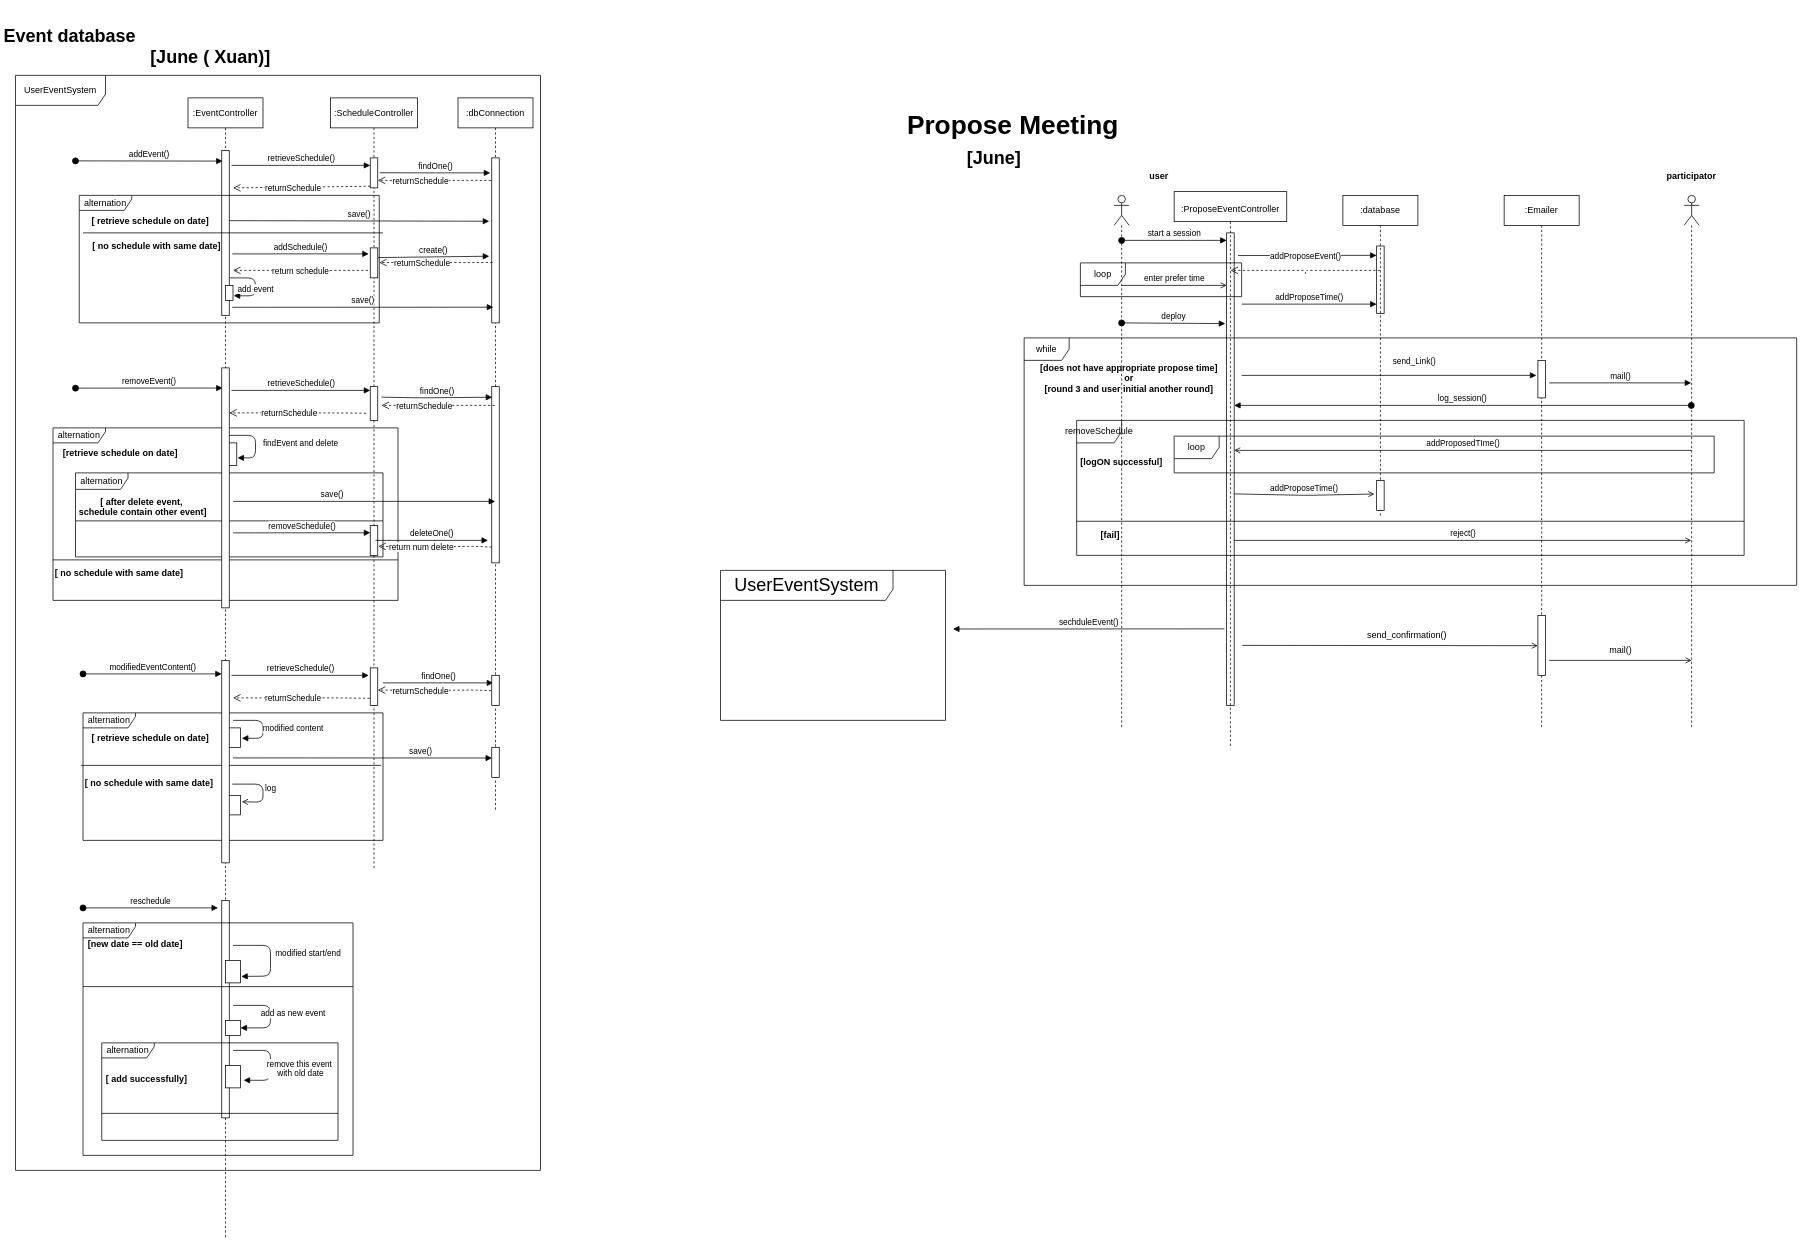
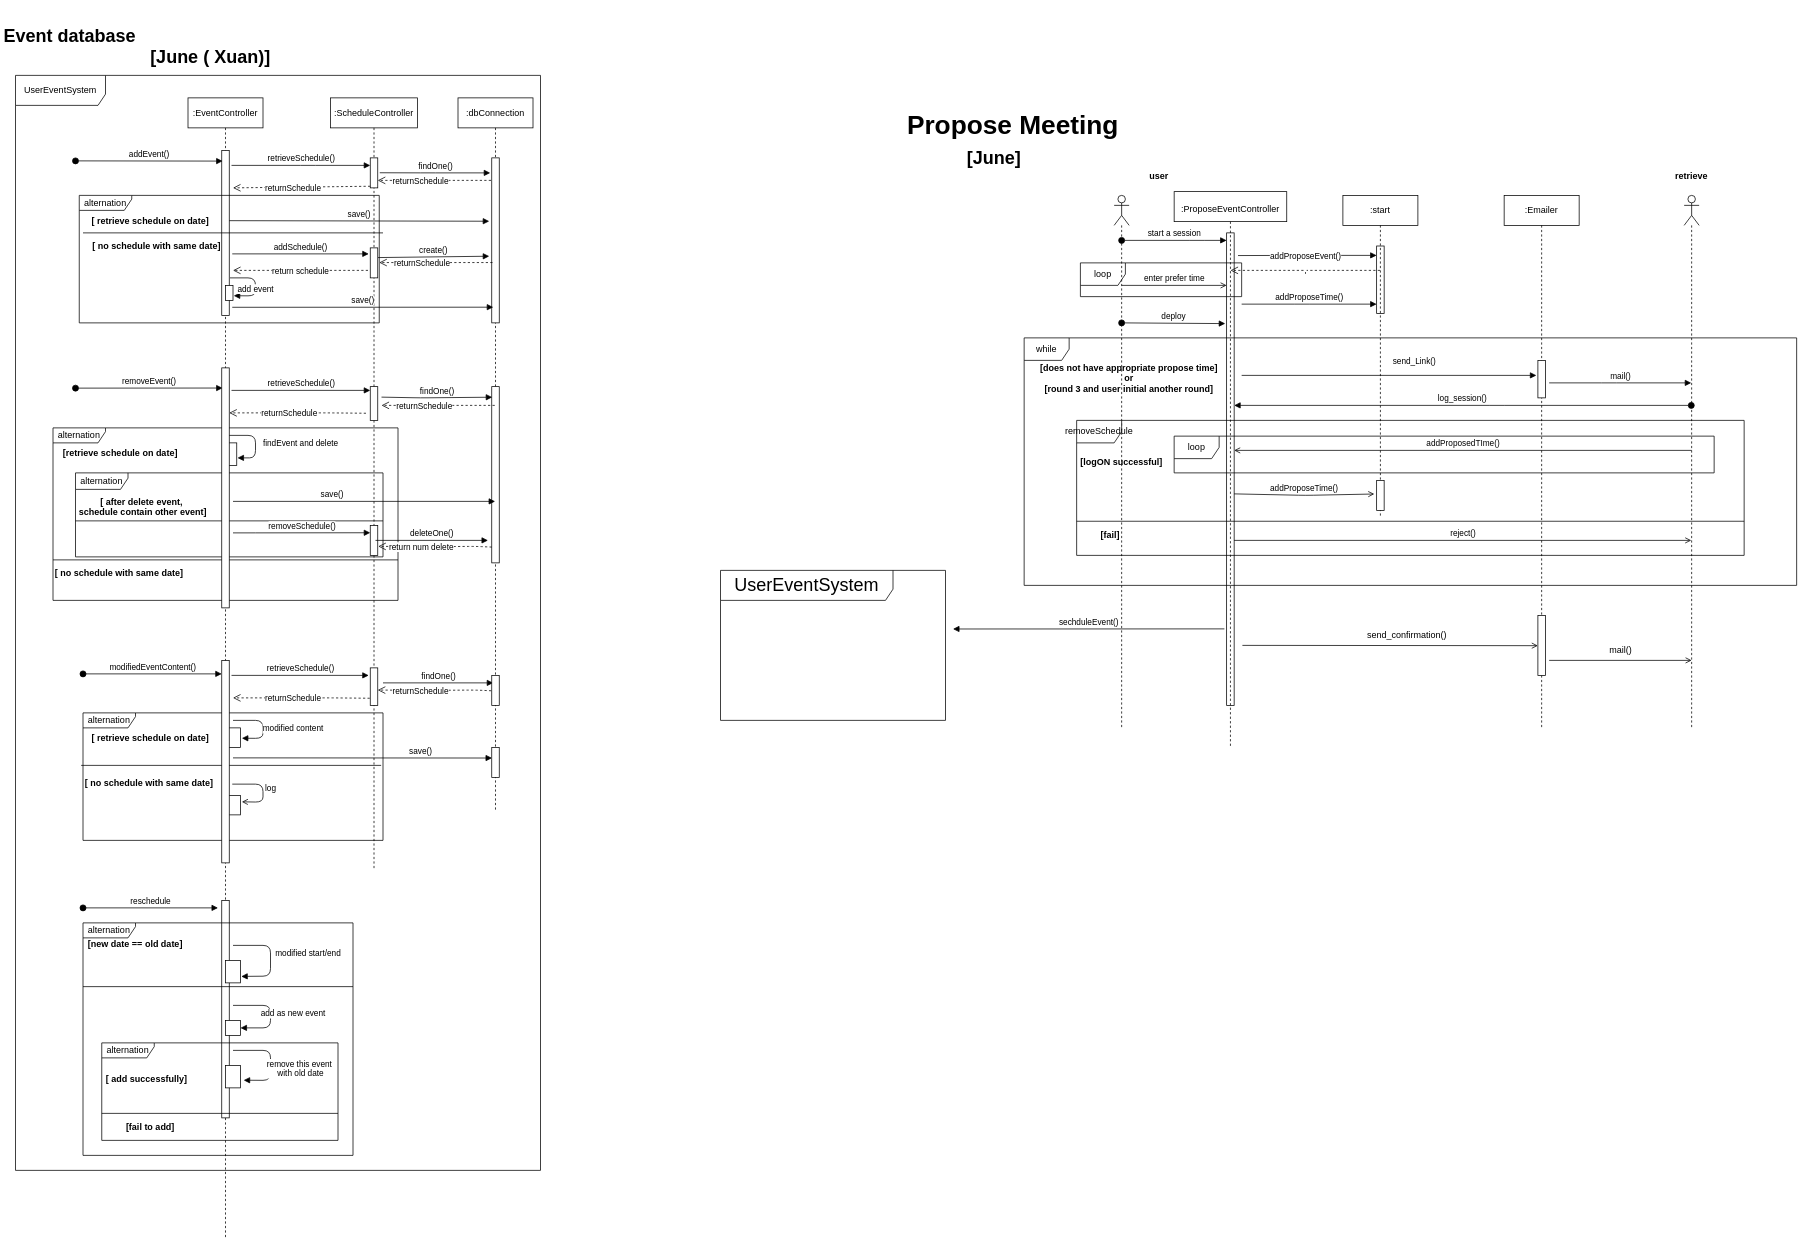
(1691, 176) -> (1691, 176)
(1380, 210) -> (1380, 210)
none -> (150, 1126)
